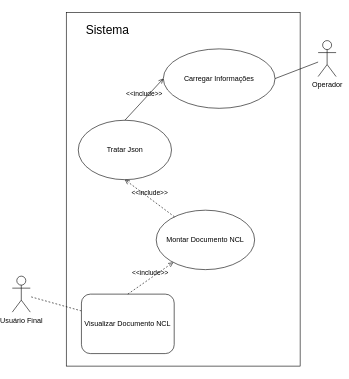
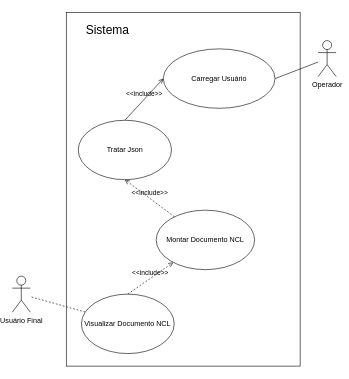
(219, 79) -> (219, 79)
(128, 324) -> (128, 324)
